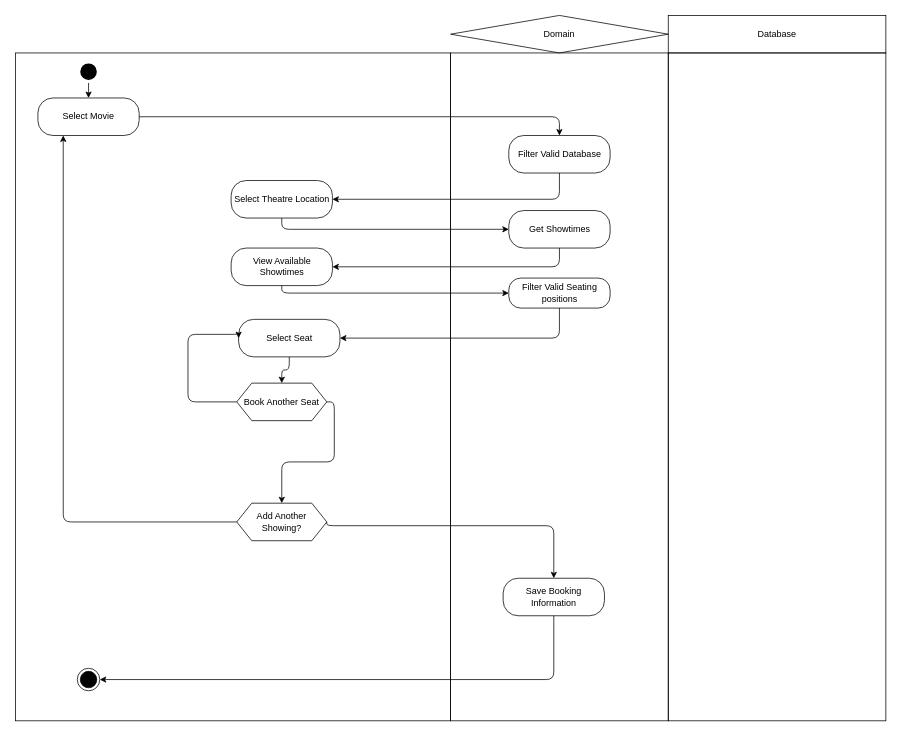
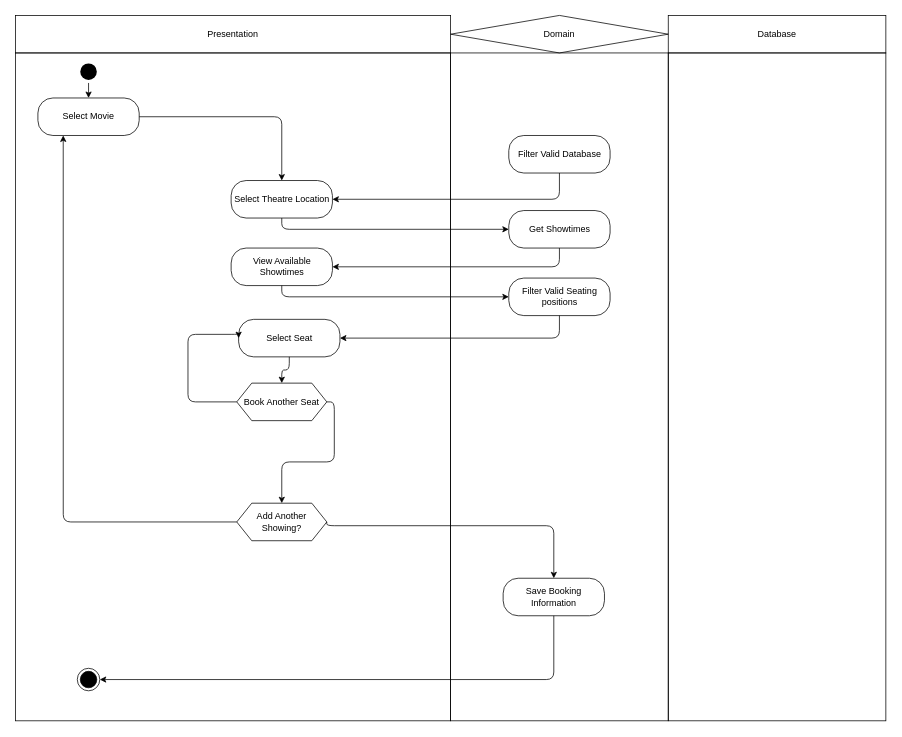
none -> (233, 34)
(421, 117) -> (282, 145)
(559, 293) -> (559, 297)
